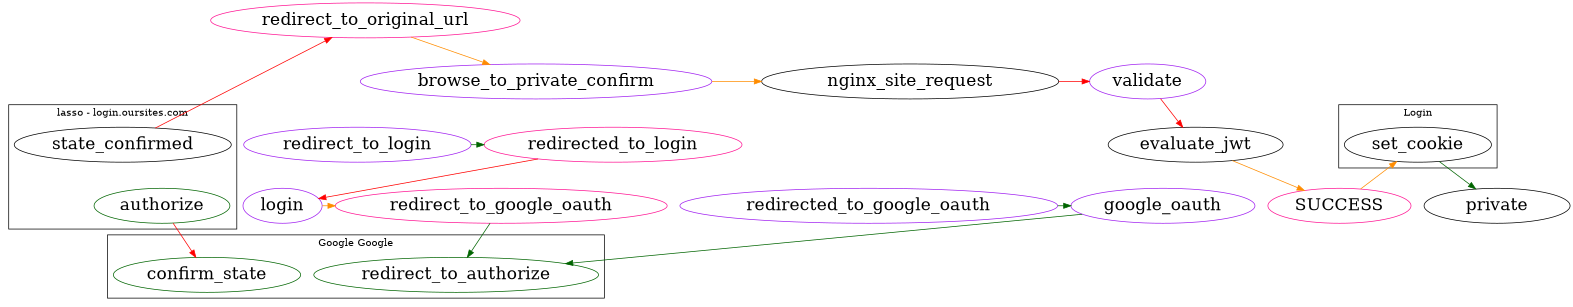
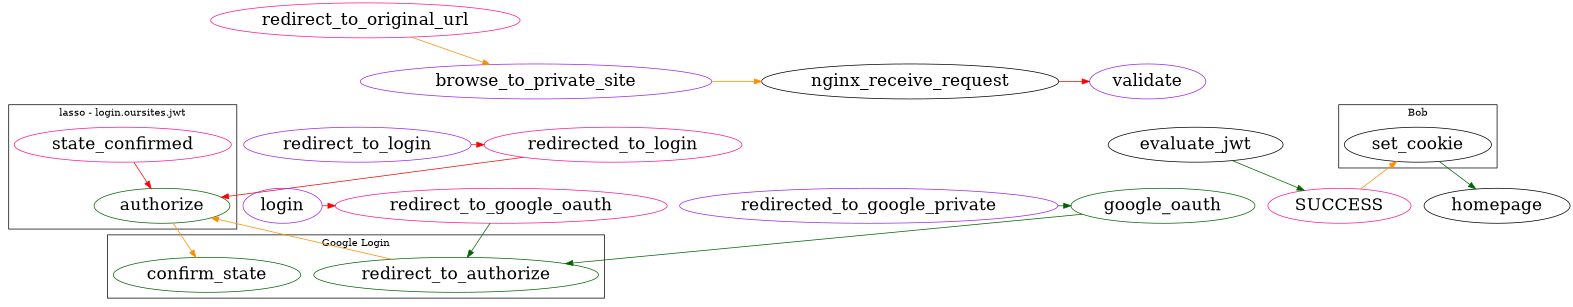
(536, 81) -> (536, 81)
(910, 81) -> (910, 81)
(240, 84) -> (140, 172)
(1169, 110) -> none
(123, 113) -> (123, 113)
(1418, 113) -> (1418, 113)
(123, 145) -> (123, 145)
(474, 145) -> (474, 145)
(1265, 174) -> (1265, 174)
(432, 178) -> (376, 177)
(325, 206) -> (325, 206)
(869, 206) -> (869, 206)
(1163, 206) -> (1163, 206)
(1497, 206) -> (1497, 206)
(184, 239) -> (184, 239)
none -> (305, 239)
(356, 243) -> (356, 243)
